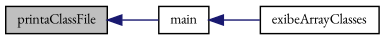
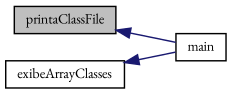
(242, 20) -> (157, 56)
